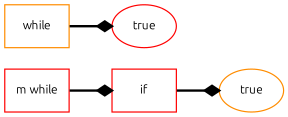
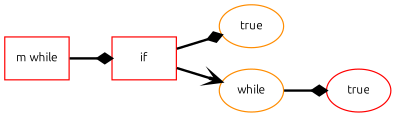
(37, 26) -> (251, 91)
none -> (193, 73)
